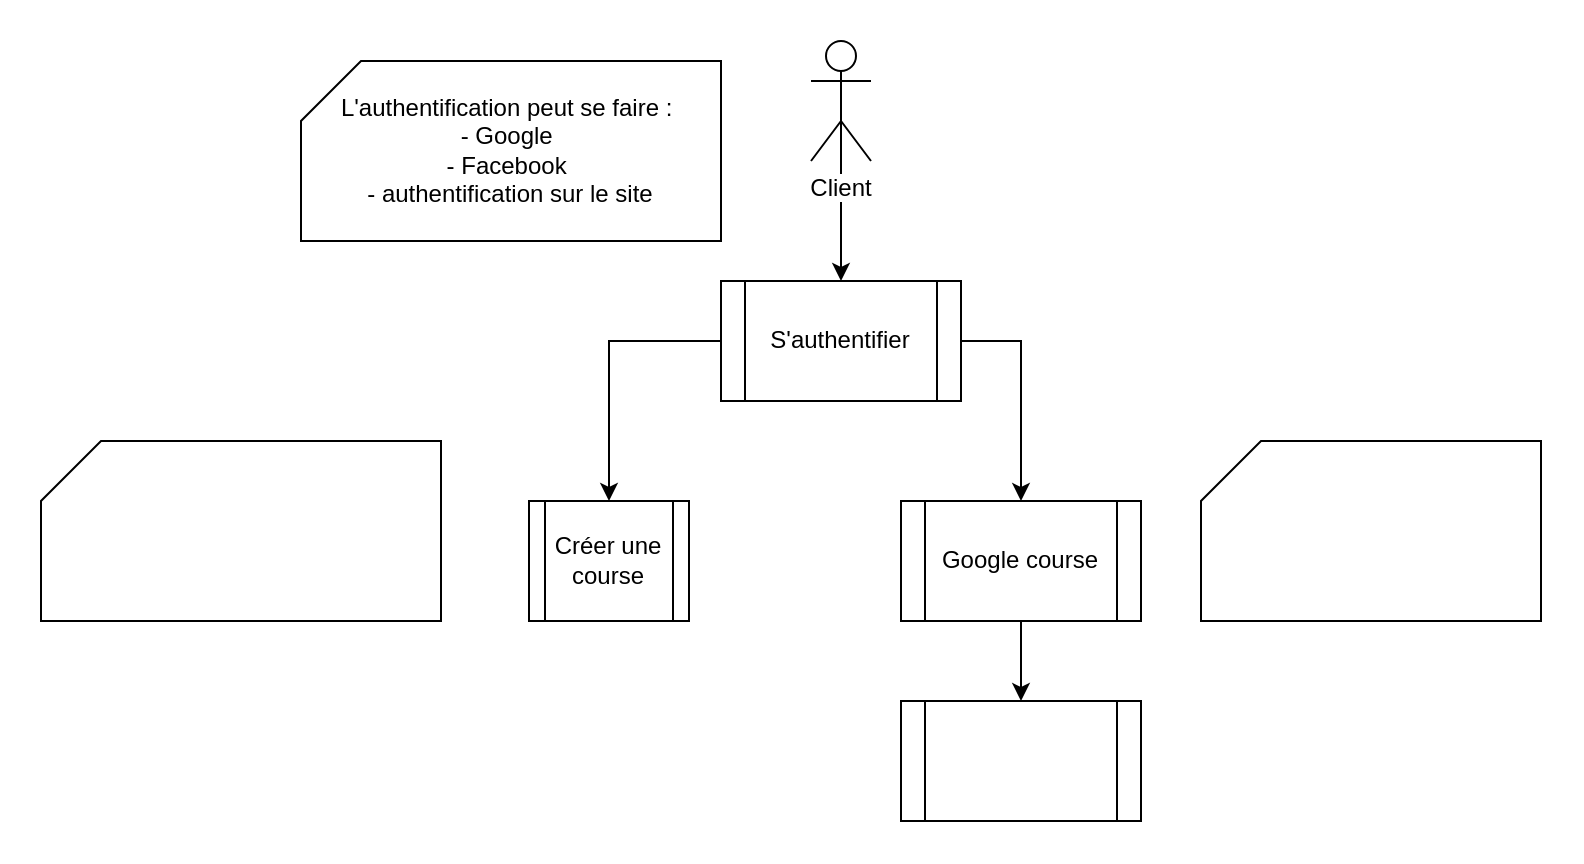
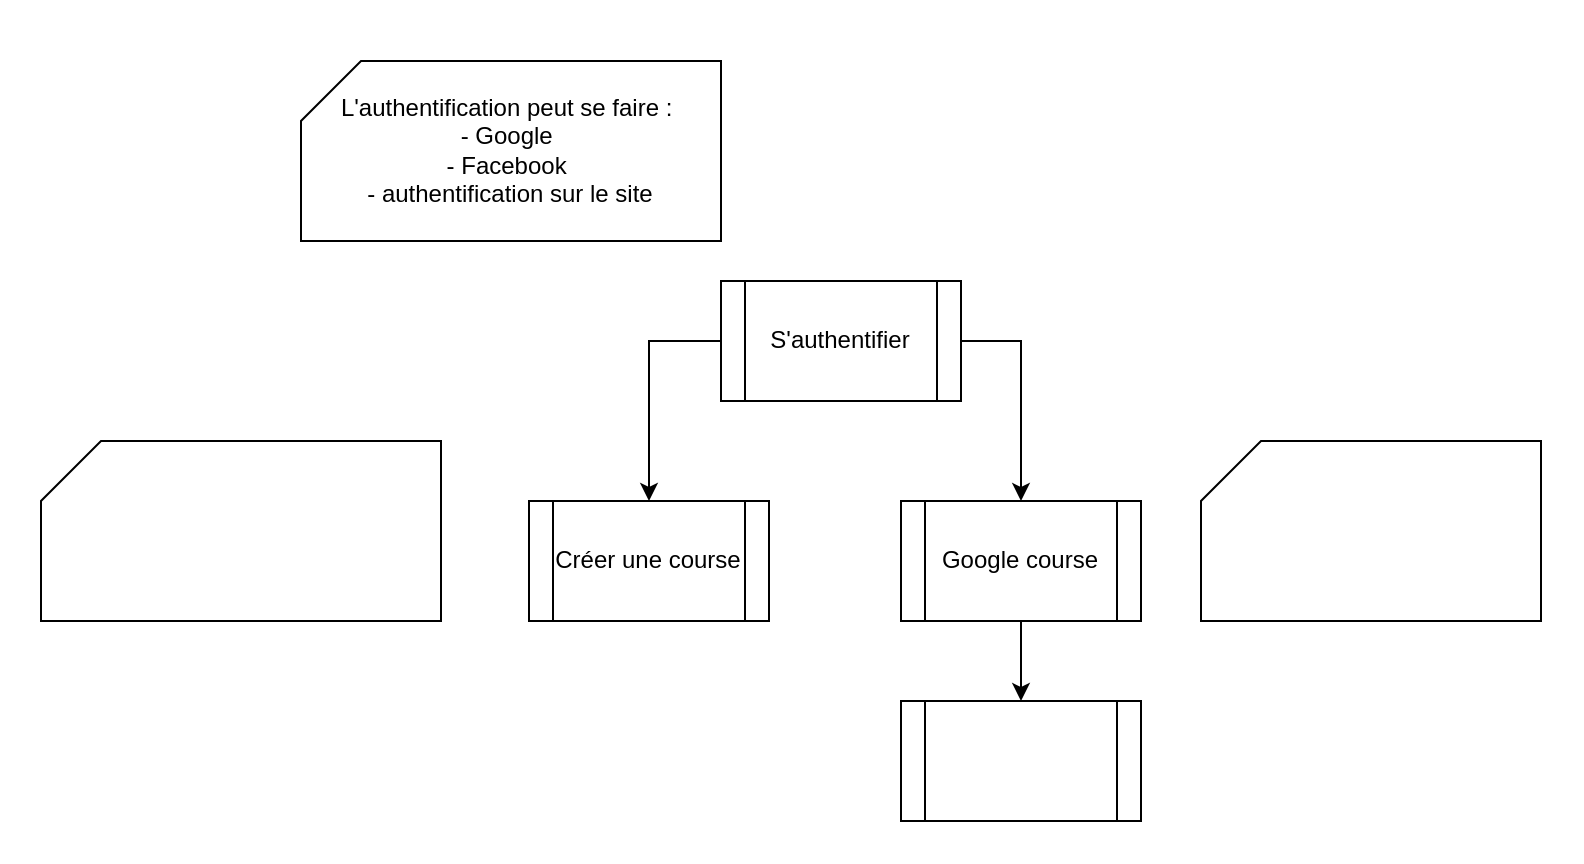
(841, 101) -> none
(841, 197) -> none
(609, 561) -> (649, 561)
